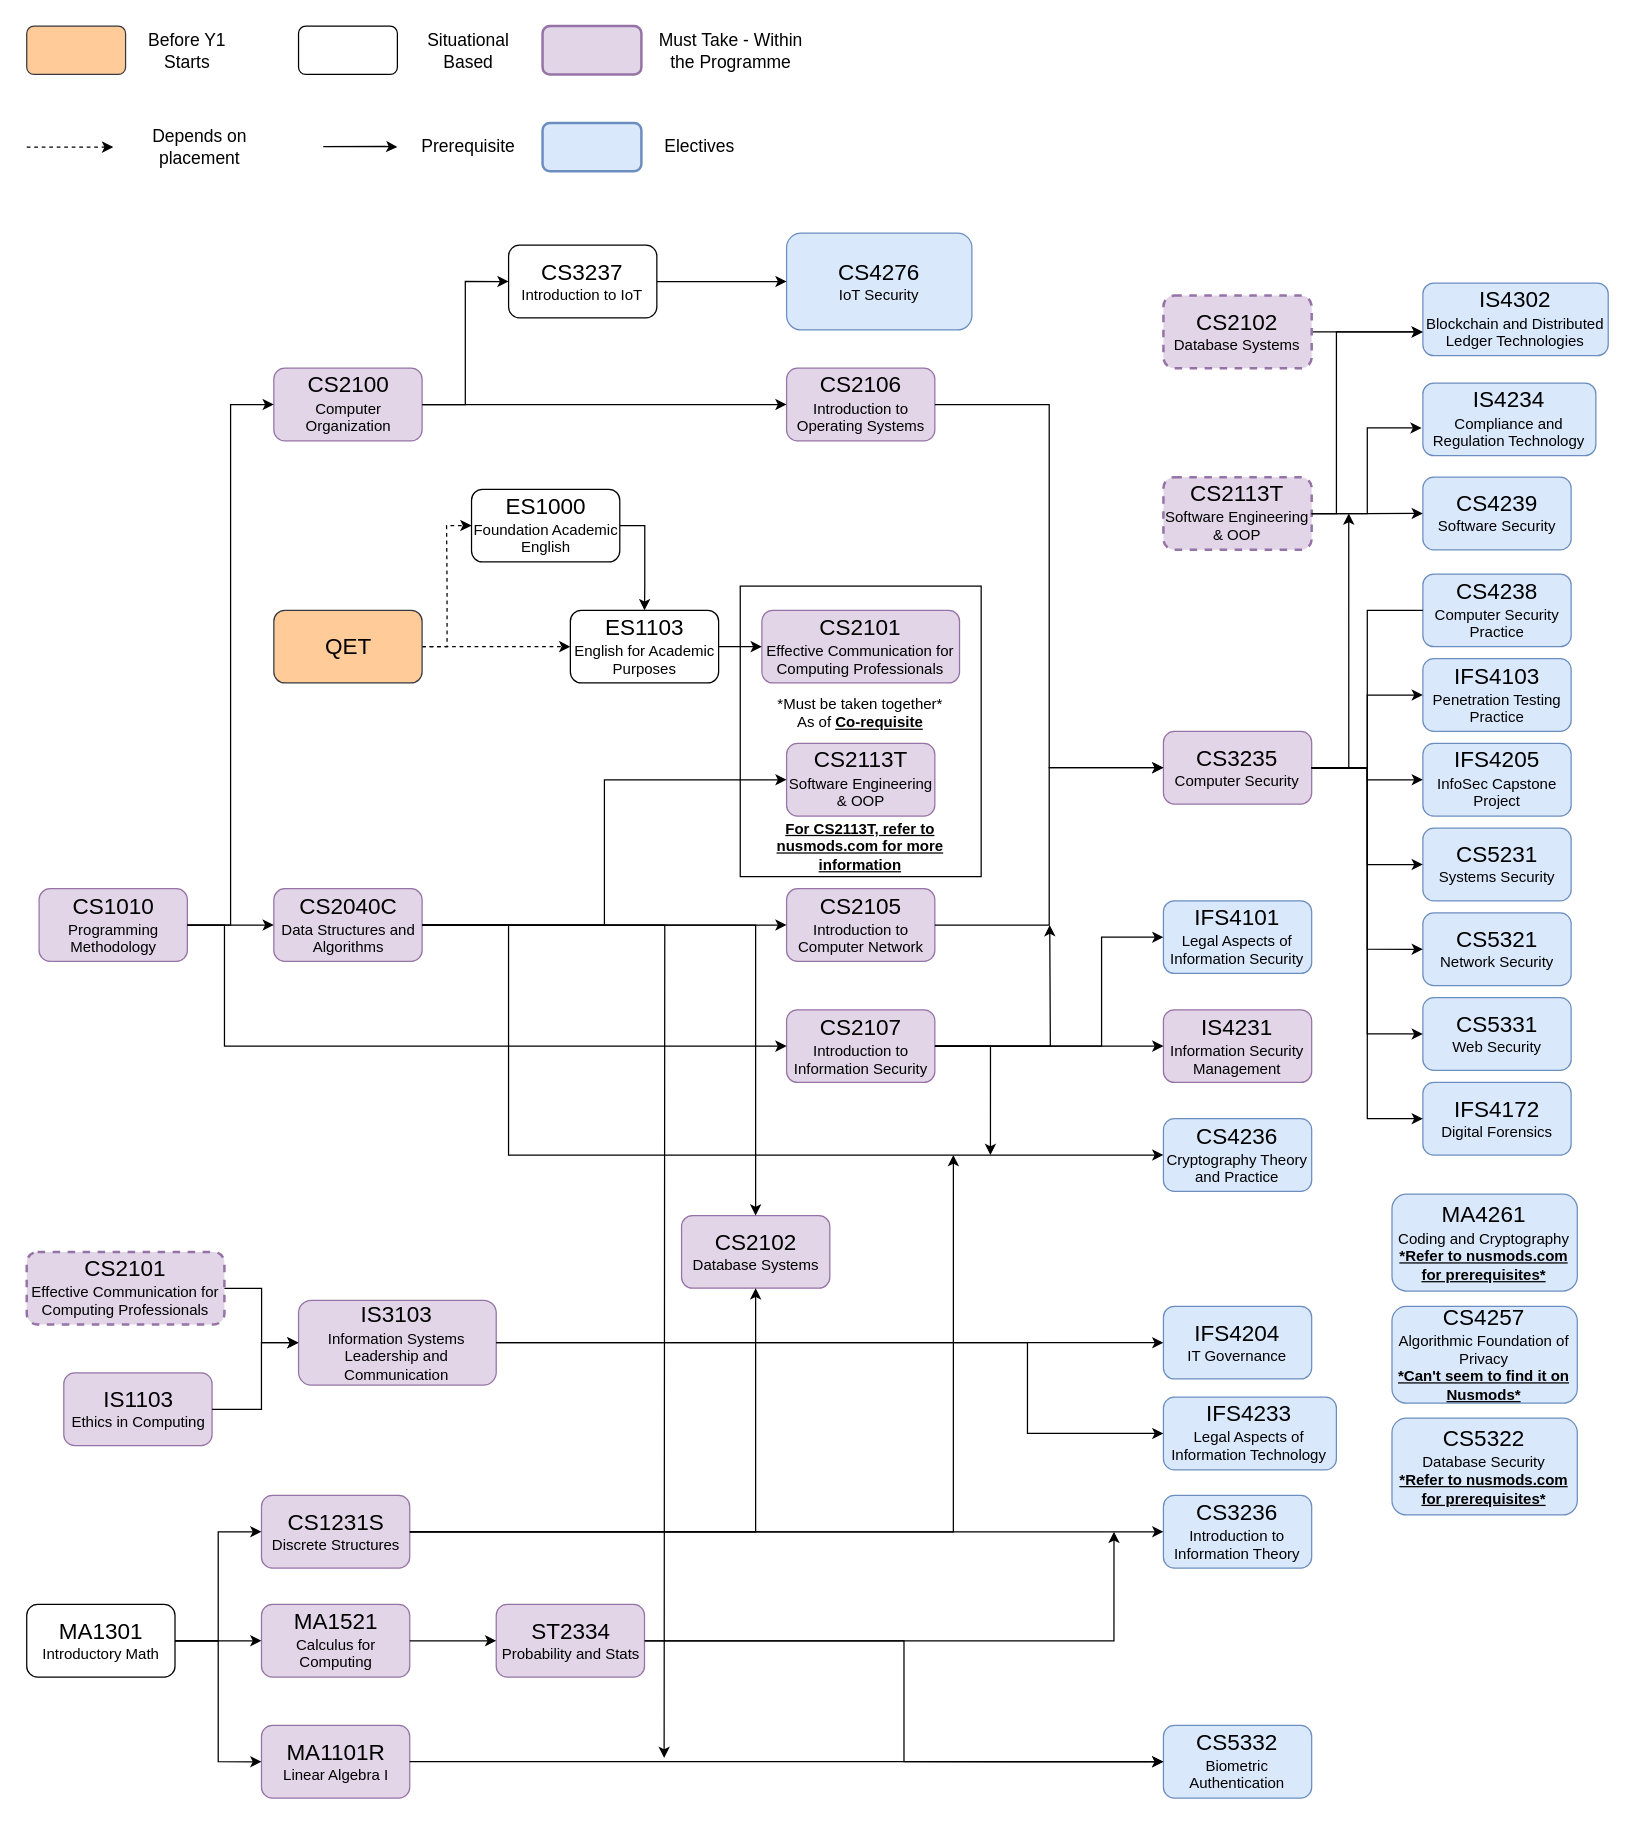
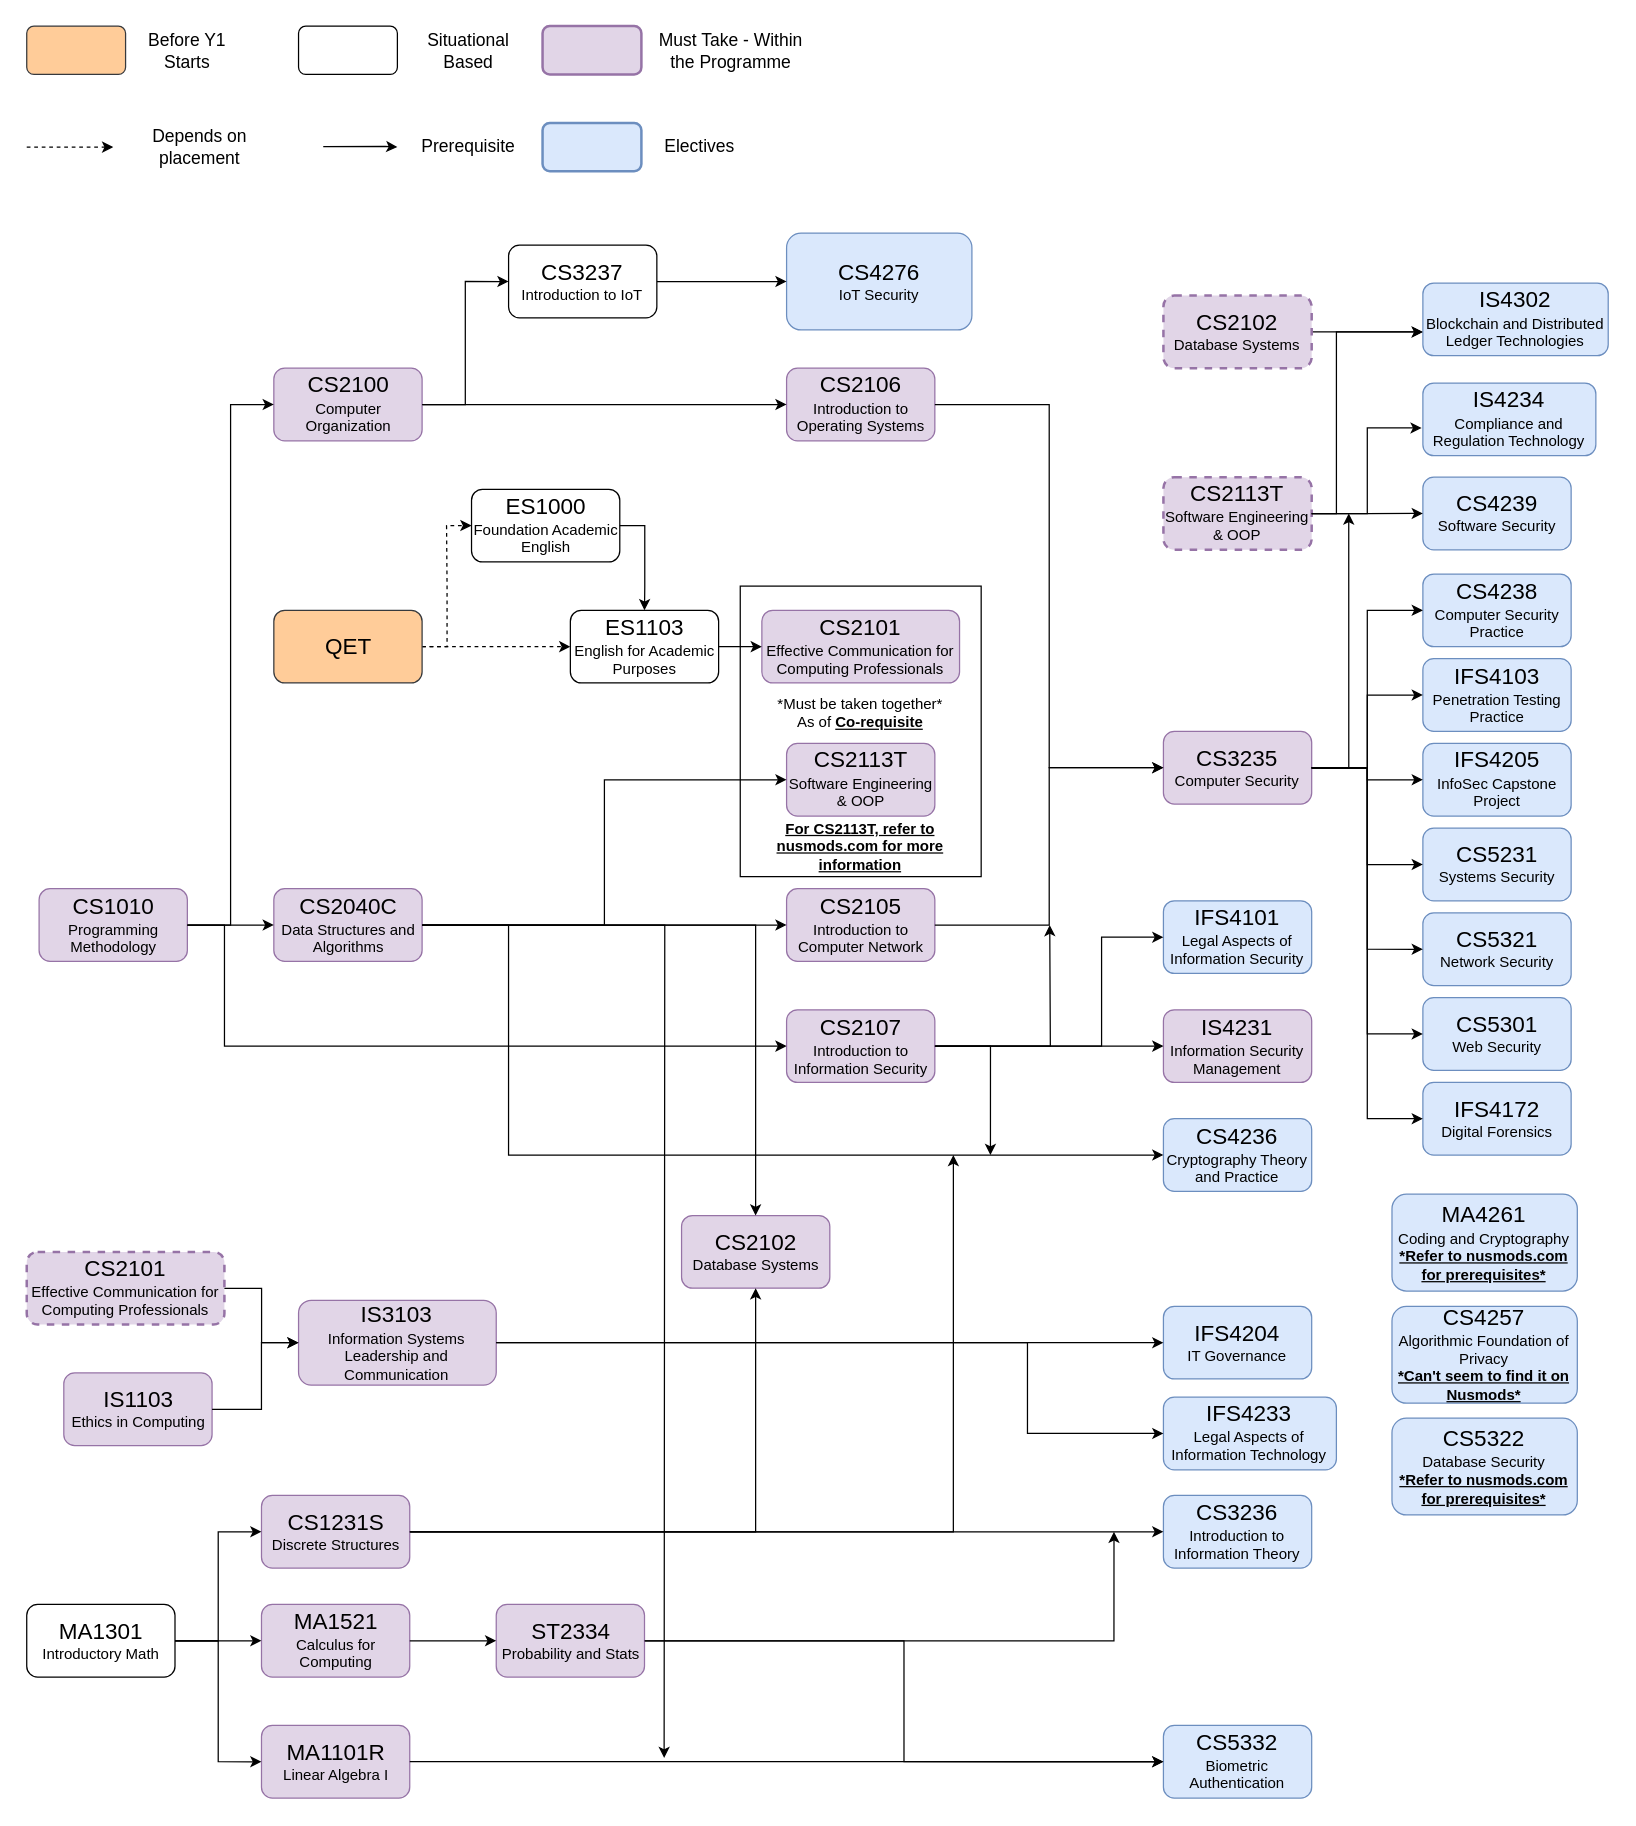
(1416, 610) -> (1413, 610)
(1498, 1034) -> (1498, 1034)
